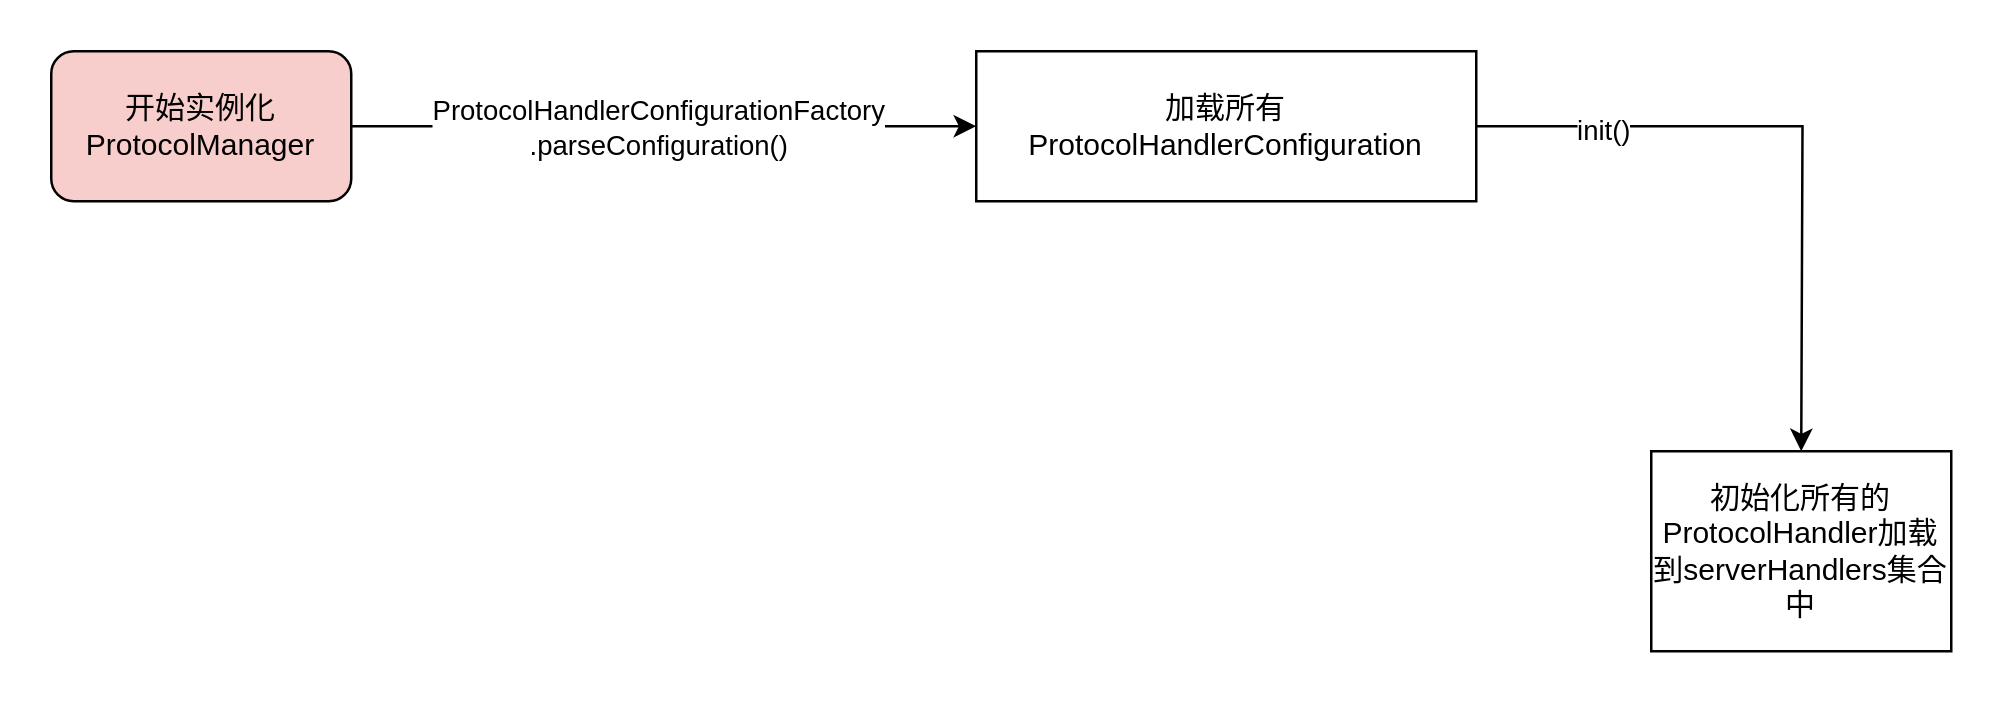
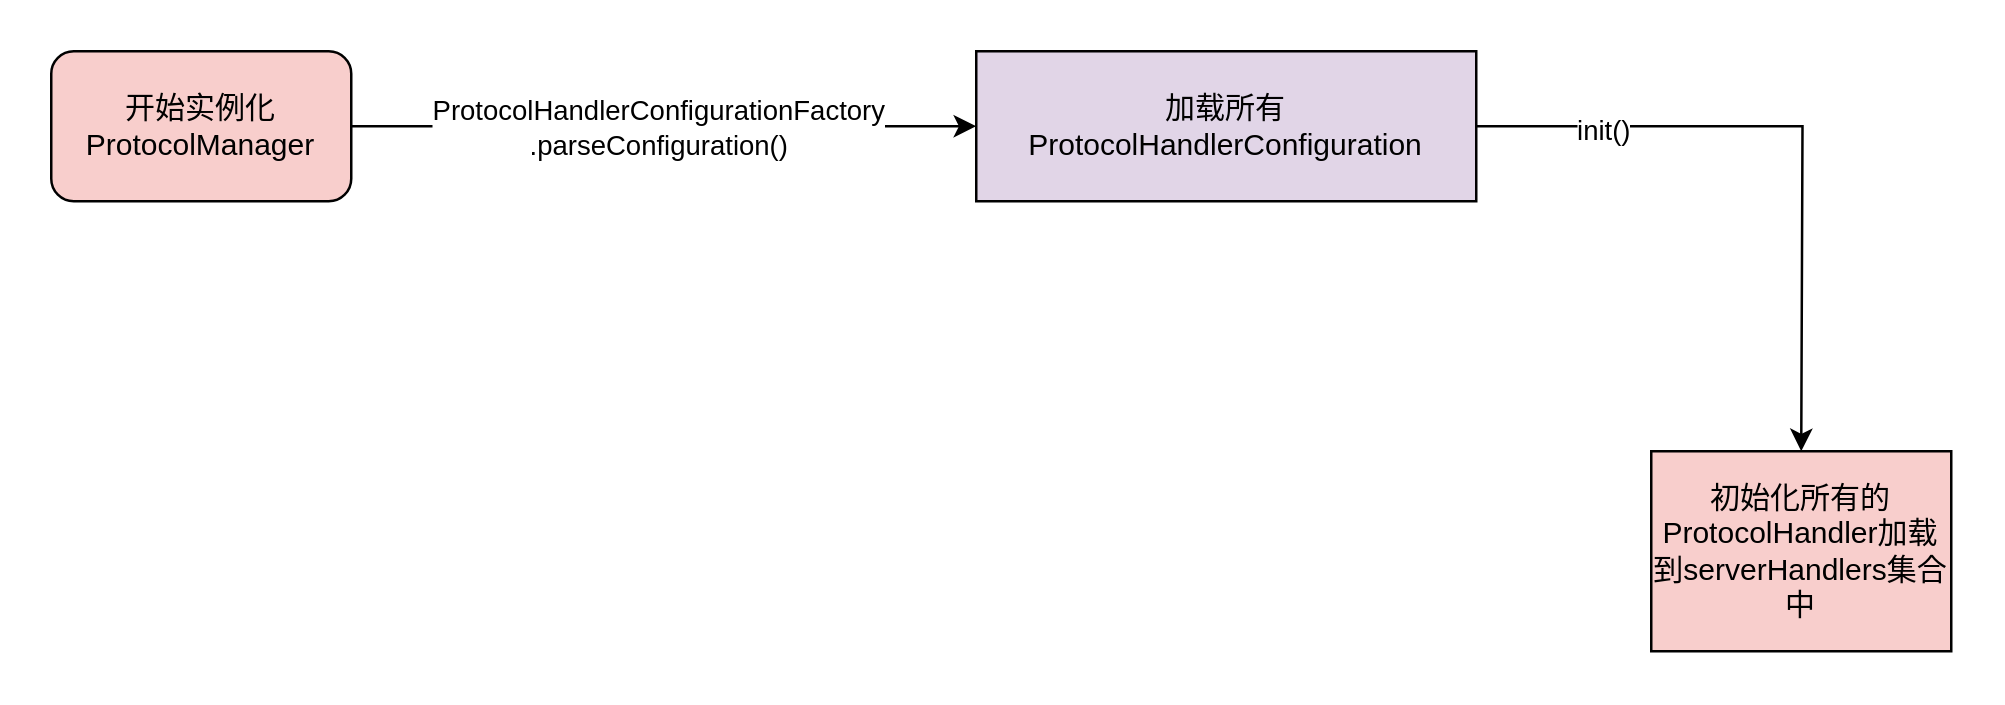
(1226, 126) -> (1226, 126)
(1801, 551) -> (1801, 551)
